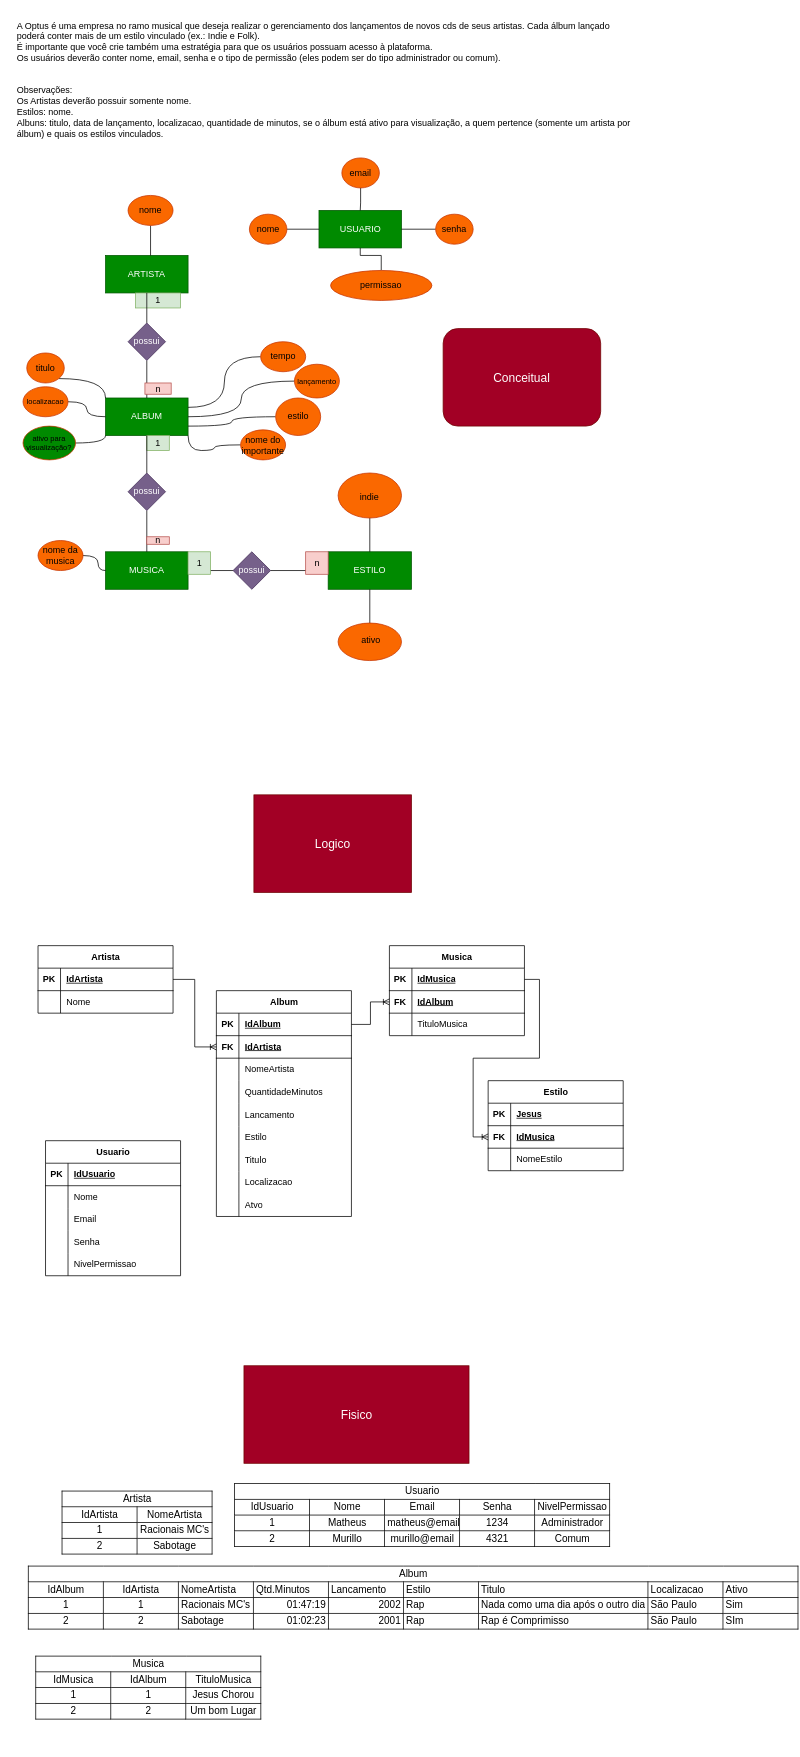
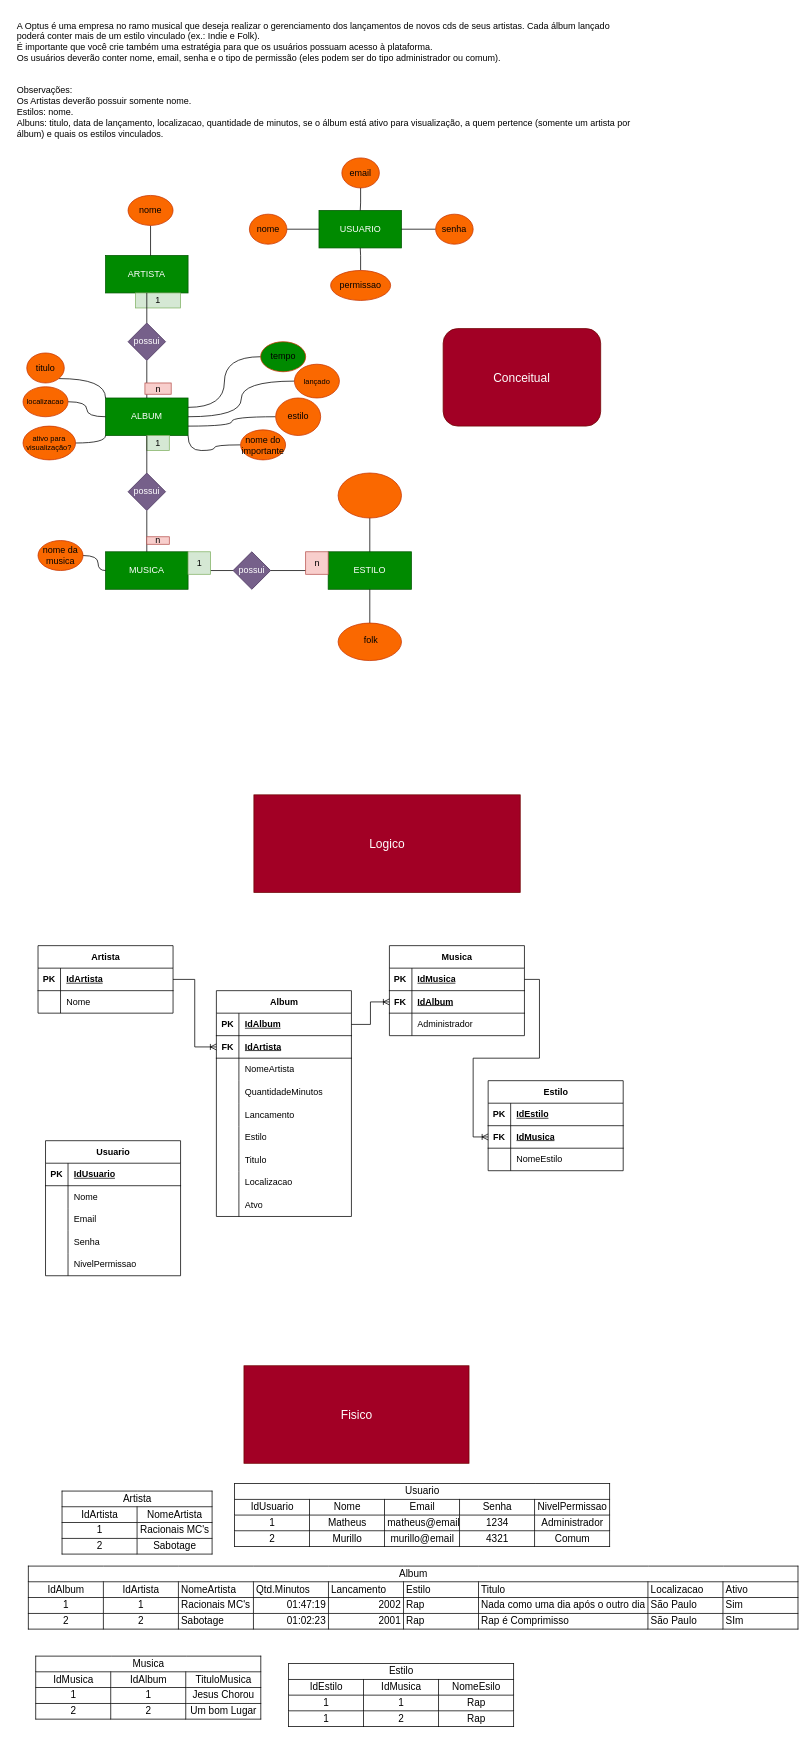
(381, 285) -> (360, 285)
(283, 357) -> (283, 357)
(317, 381) -> (317, 381)
(49, 443) -> (49, 443)
(370, 492) -> none
(371, 634) -> (371, 634)
(332, 843) -> (387, 843)
(444, 1024) -> (448, 1024)
(529, 1114) -> (534, 1114)
none -> (410, 1699)
